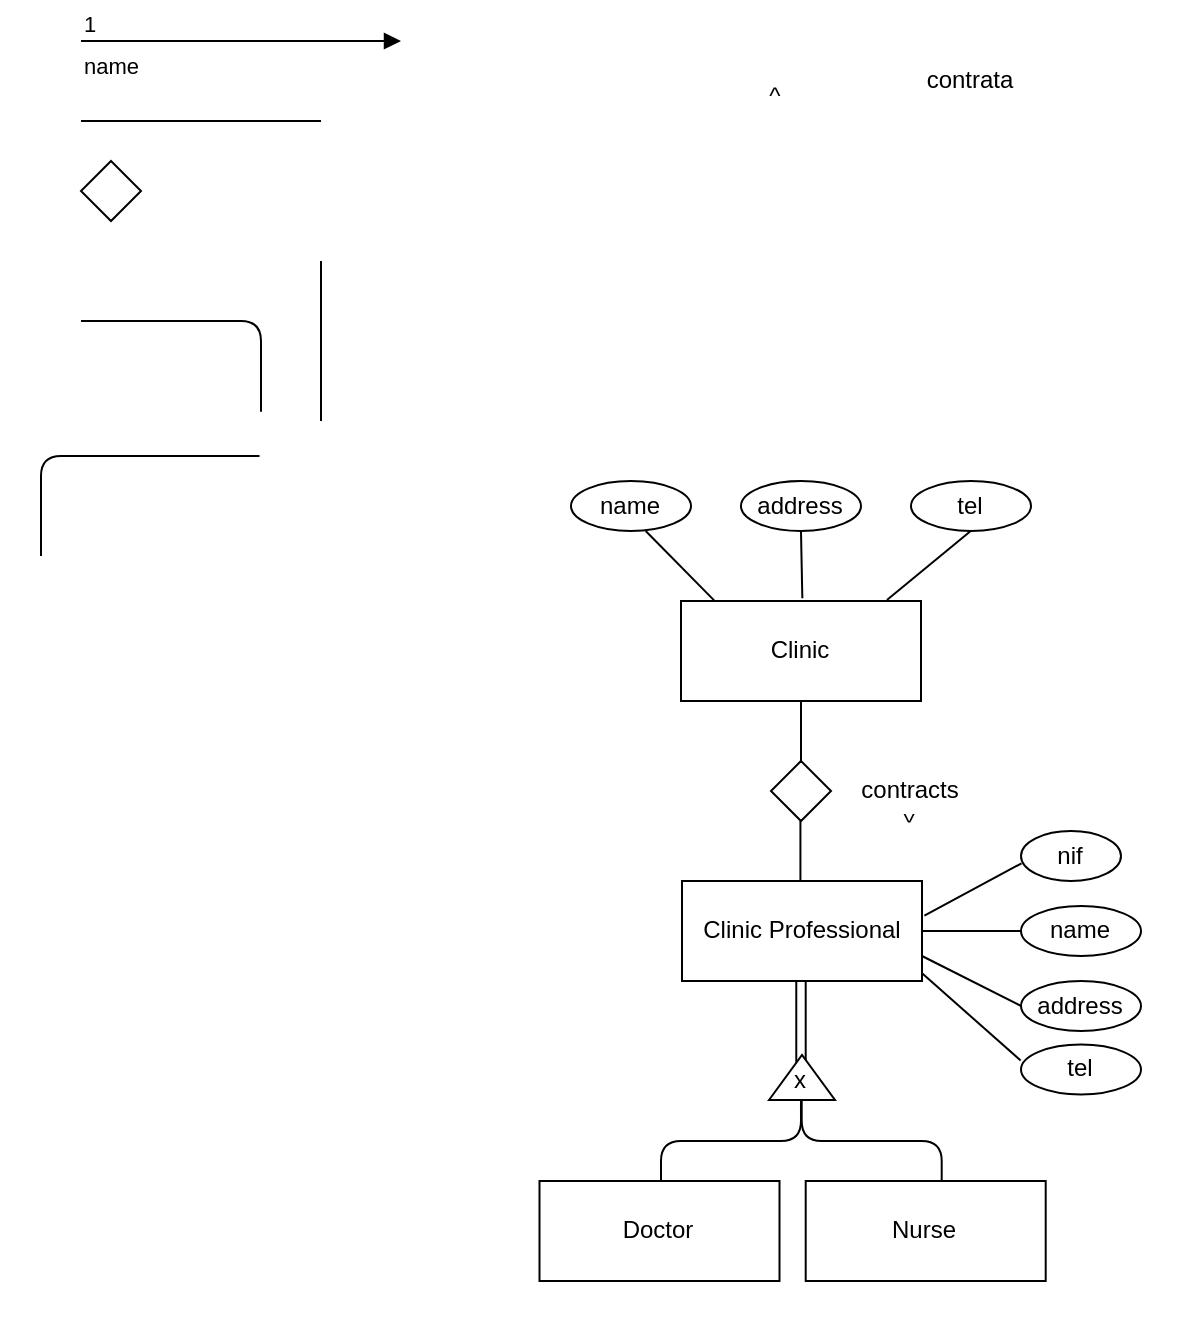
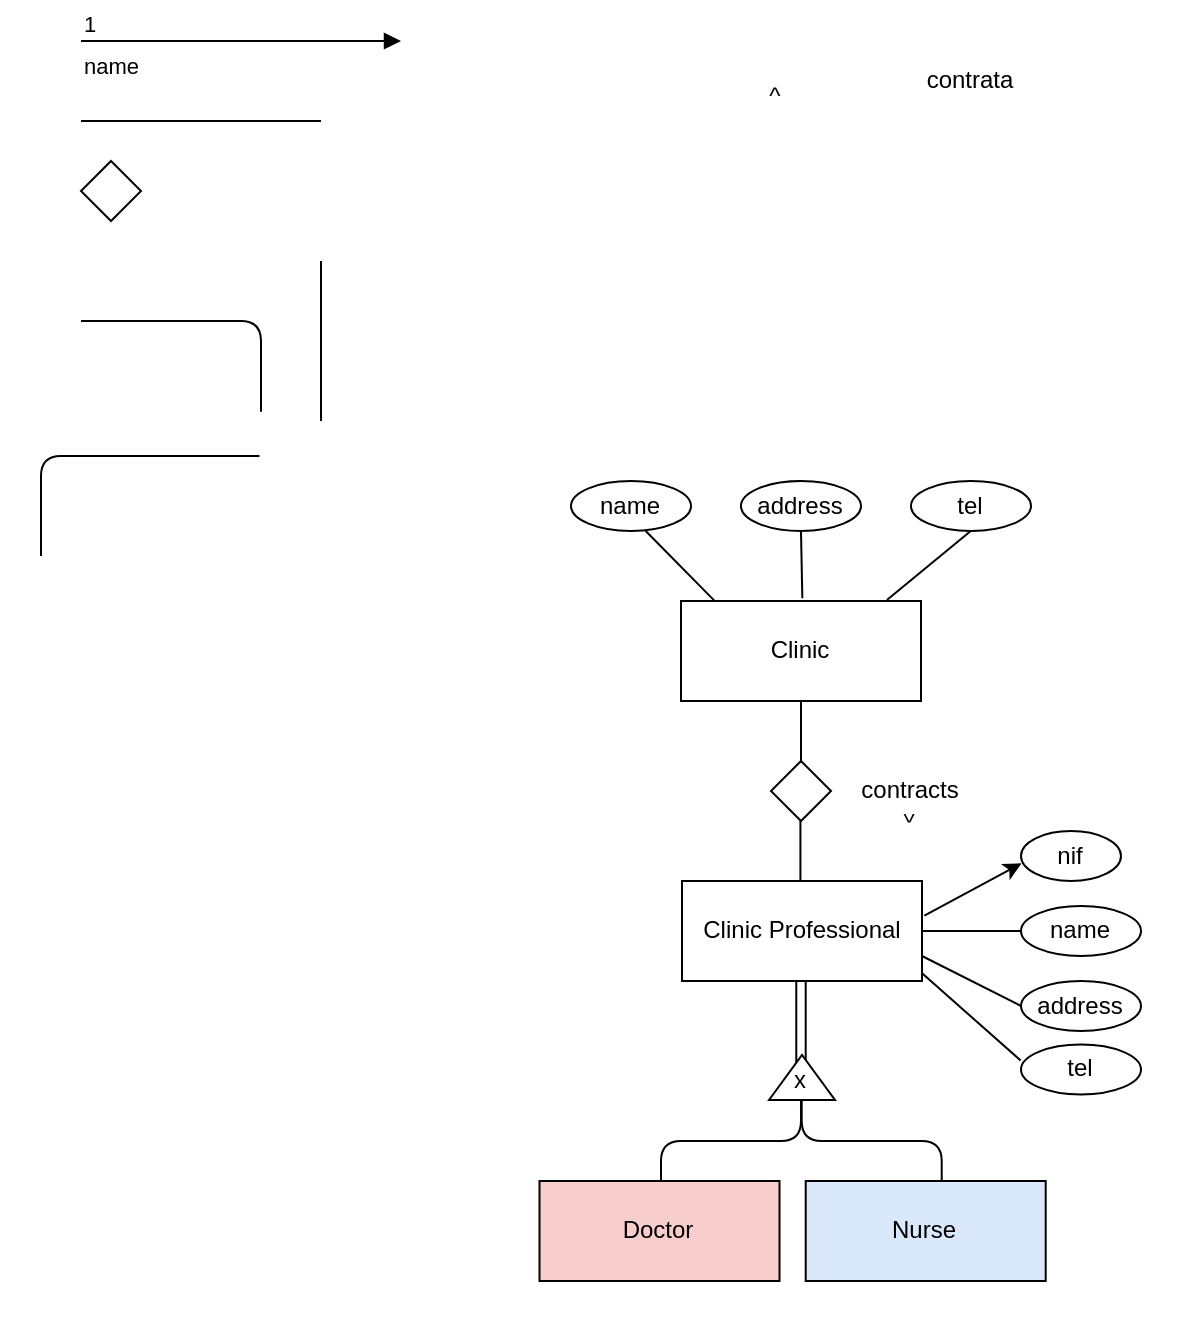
(1014, 868) -> (1009, 870)
(660, 1231) -> (660, 1231)
(926, 1231) -> (926, 1231)
